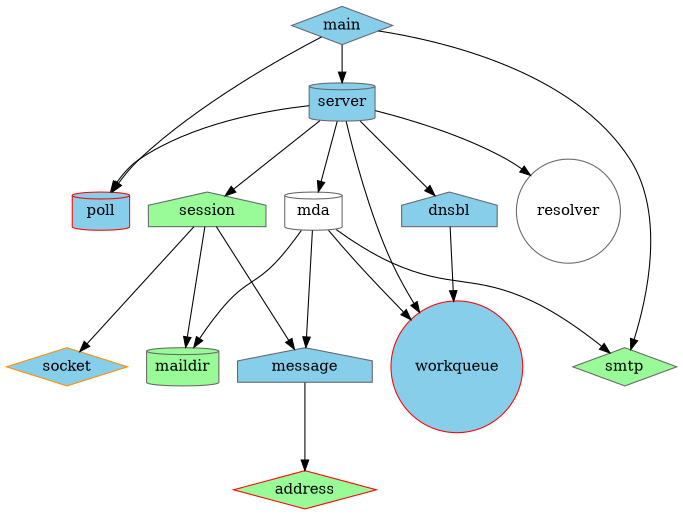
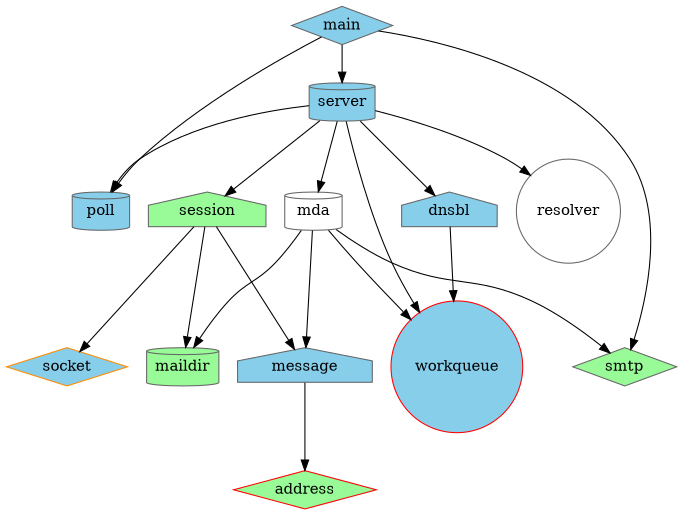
(101, 211) -> (101, 211)
